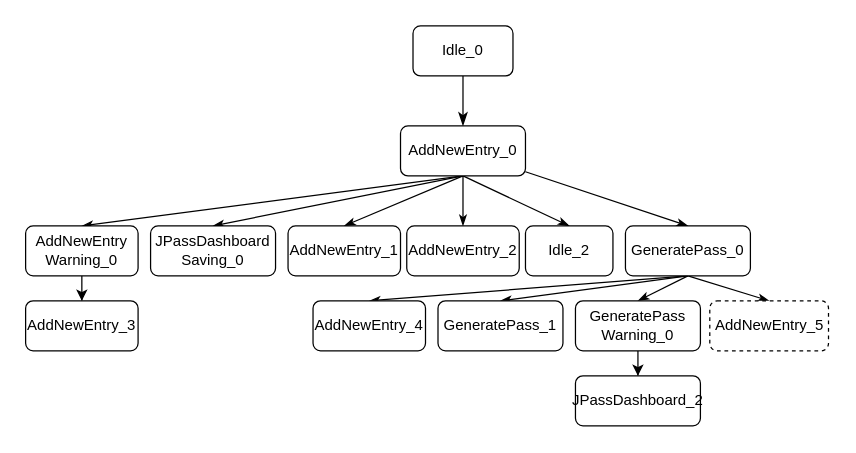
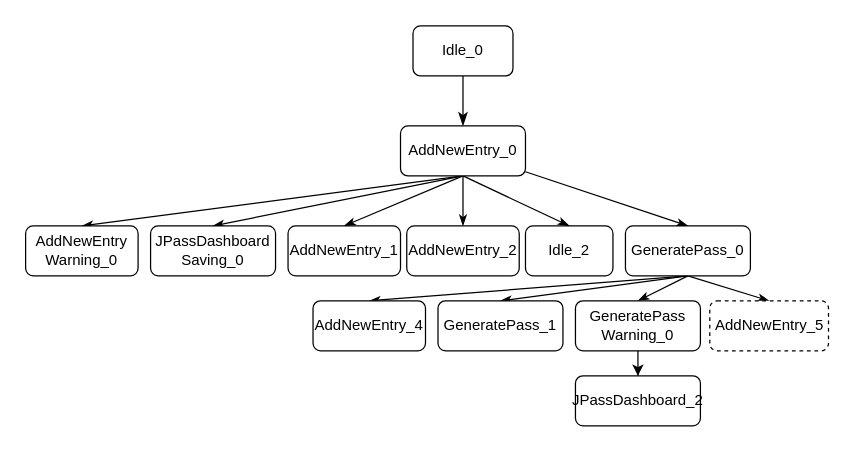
(82, 293) -> none
(82, 326) -> none
